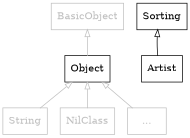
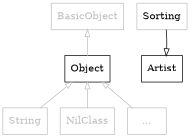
(162, 16) -> (162, 16)
(157, 46) -> (167, 39)
